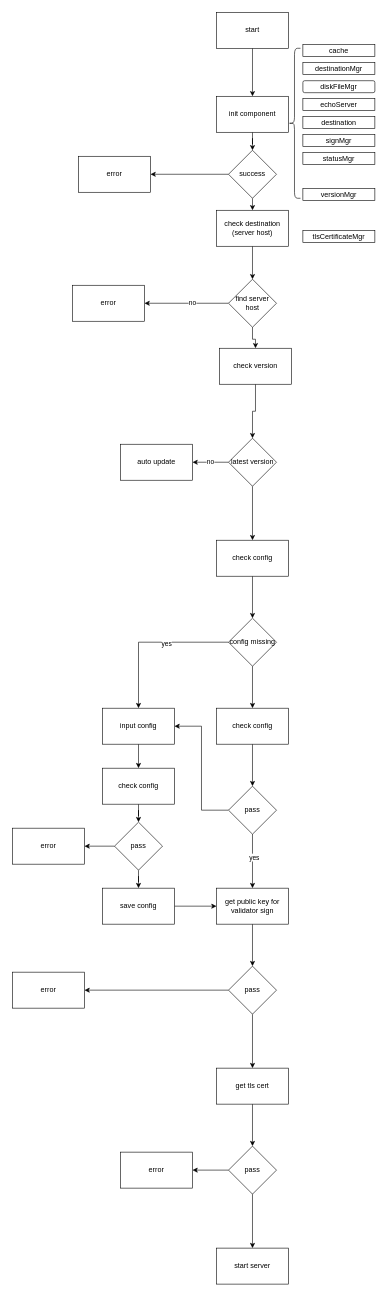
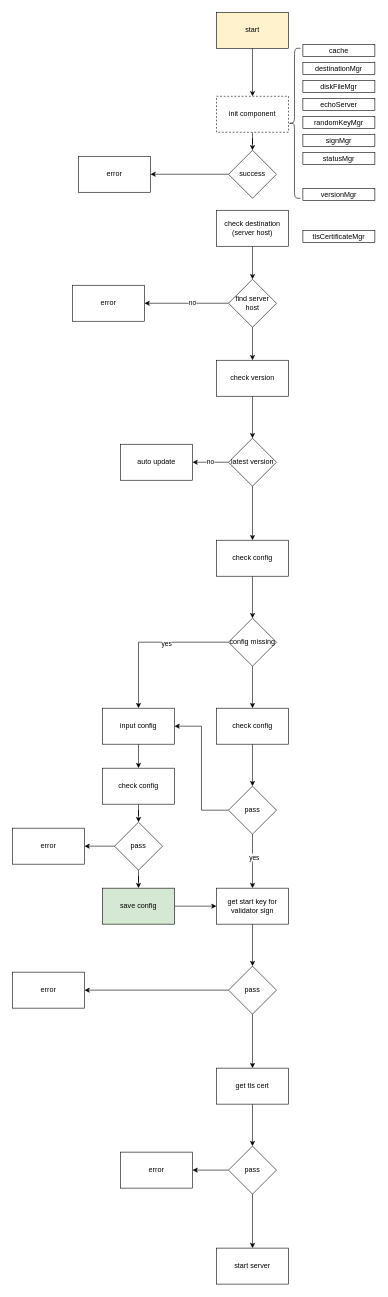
(252, 30) -> (252, 30)
(339, 87) -> (339, 87)
(252, 114) -> (252, 114)
(339, 123) -> (339, 123)
(252, 202) -> none
(255, 366) -> (252, 378)
(138, 906) -> (138, 906)
(252, 906) -> (252, 906)
